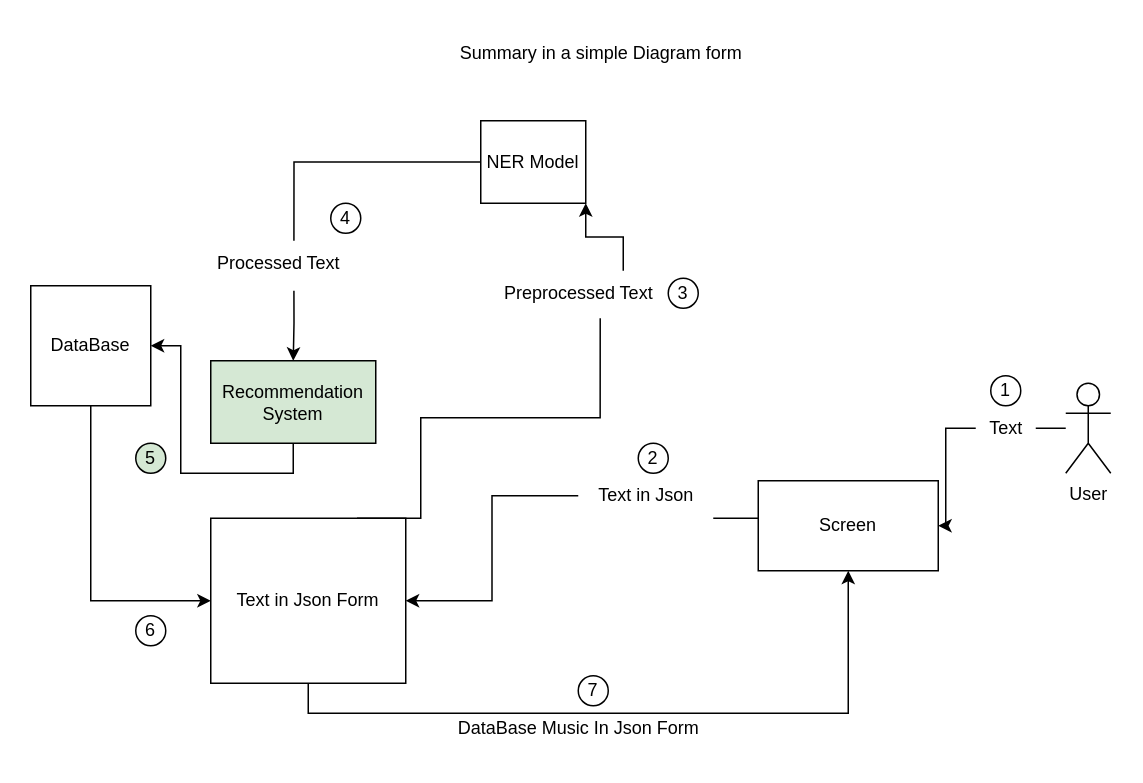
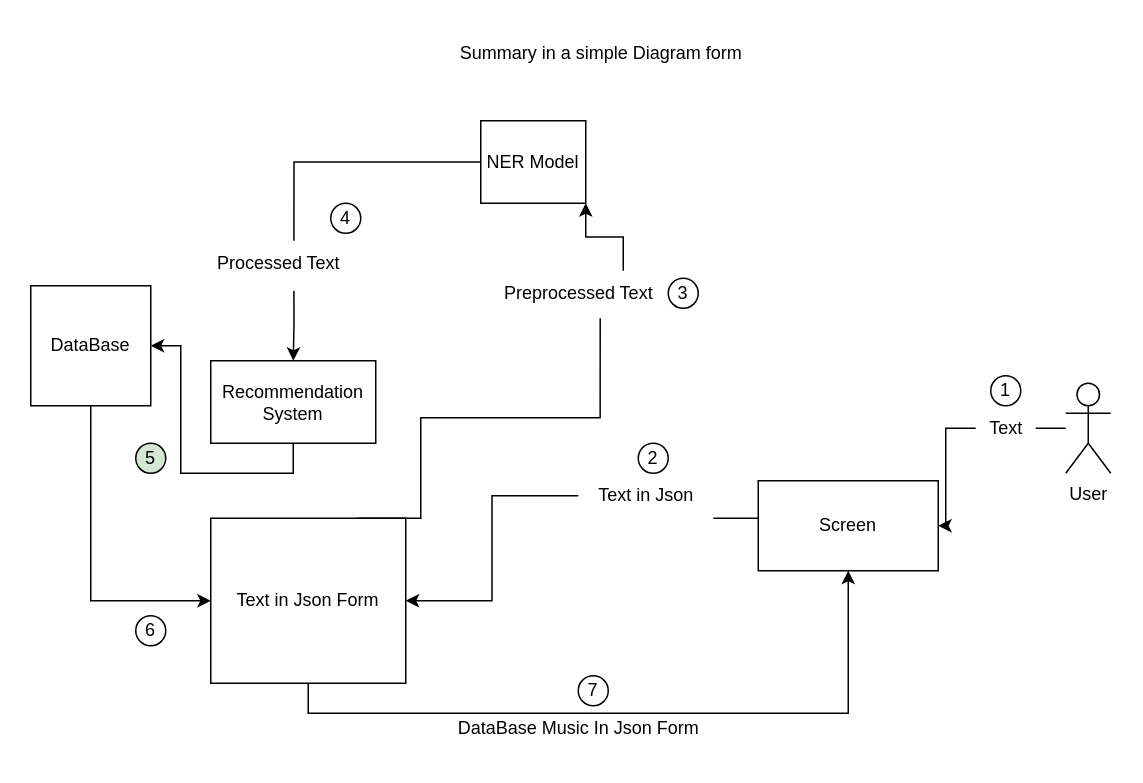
(293, 402) -> (293, 402)
